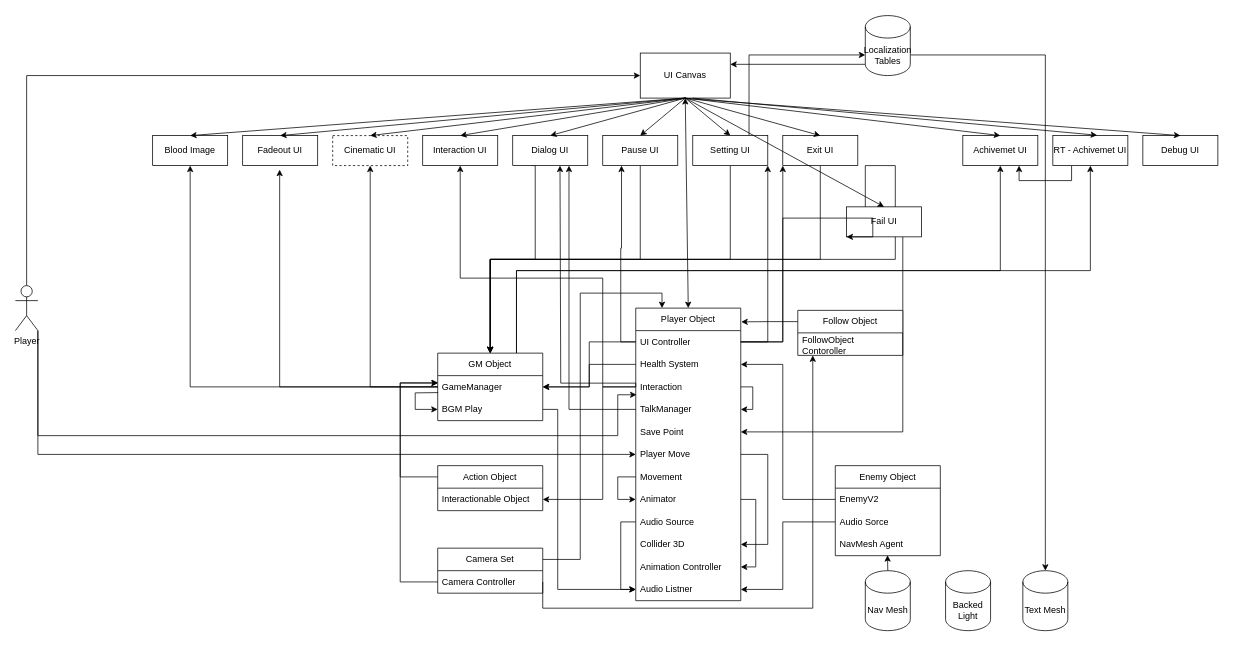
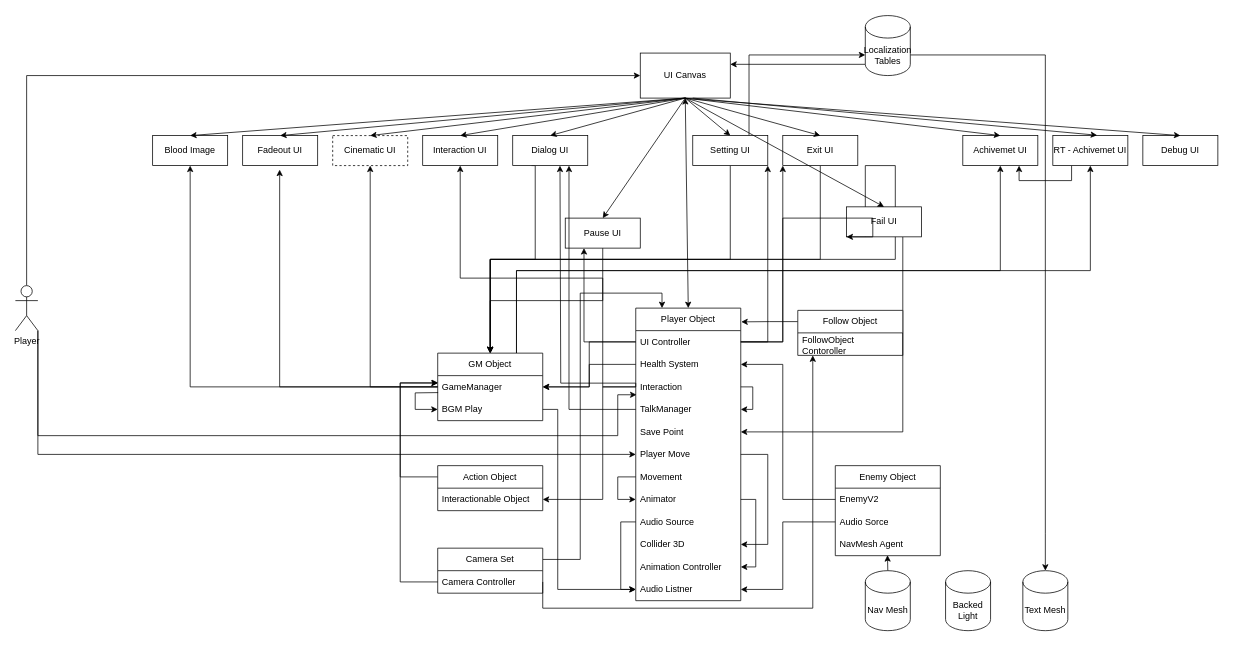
(640, 150) -> (603, 233)
